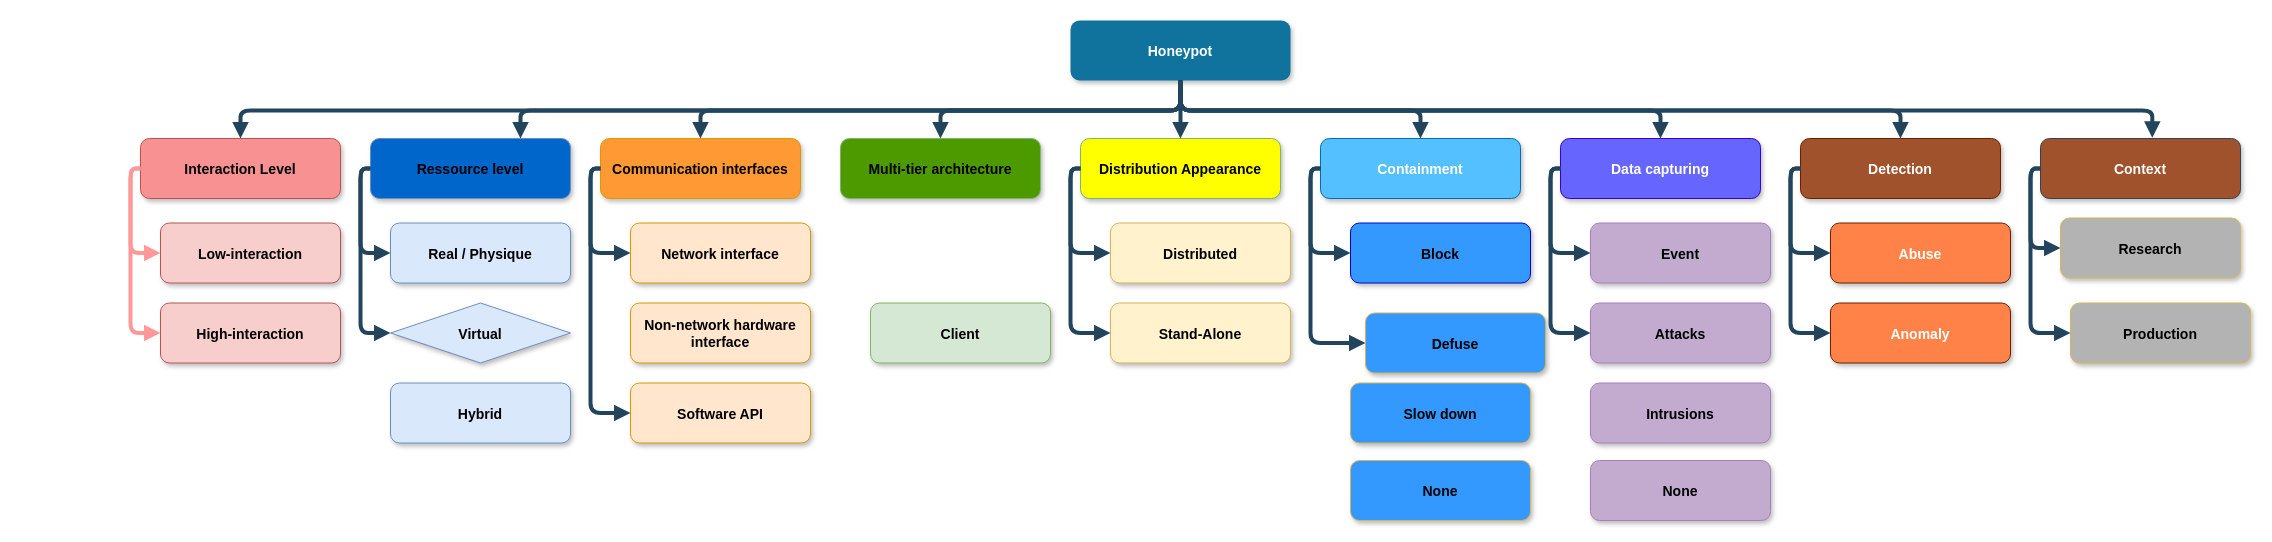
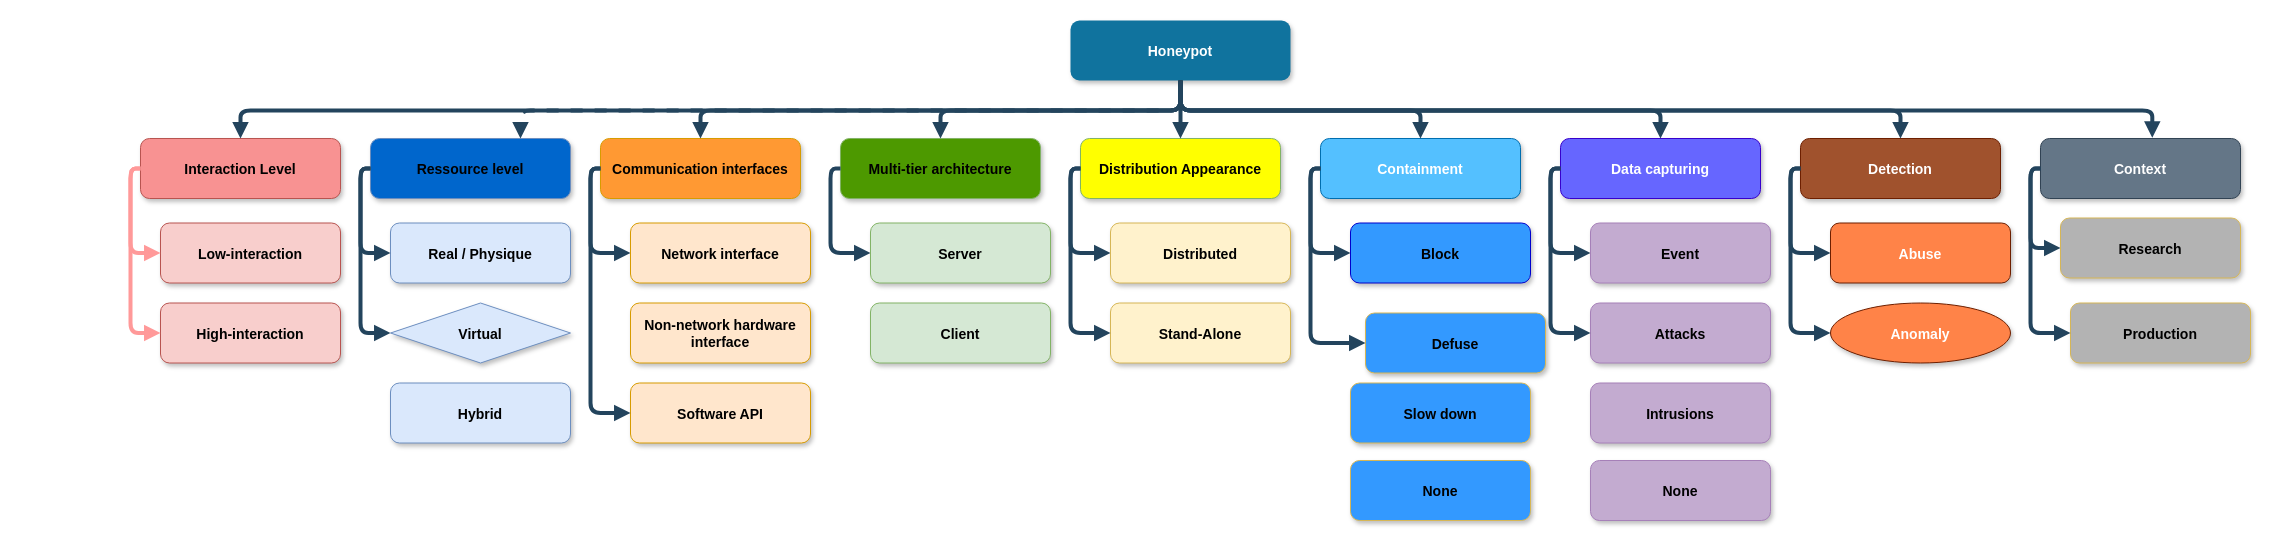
(521, 116) -> (521, 116)
(2141, 169) -> (2141, 169)
none -> (831, 216)
none -> (961, 253)
(1921, 333) -> (1921, 333)
